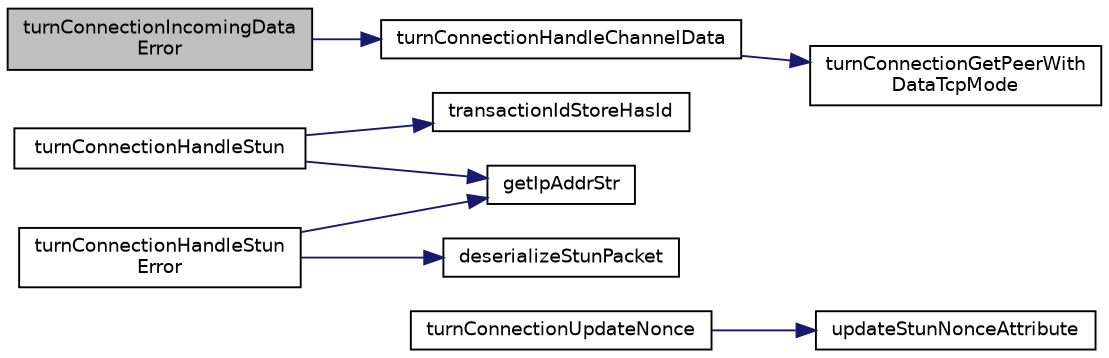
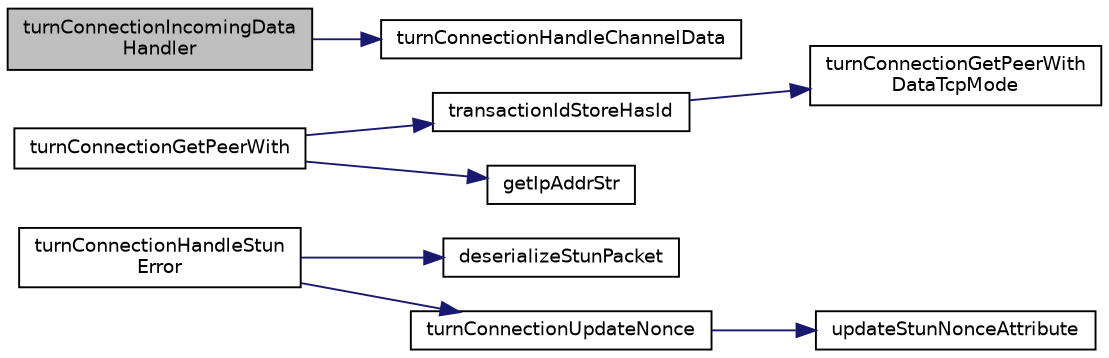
(160, 39) -> (160, 39)
(766, 58) -> (740, 96)
(160, 148) -> (160, 148)
(385, 217) -> (371, 296)
